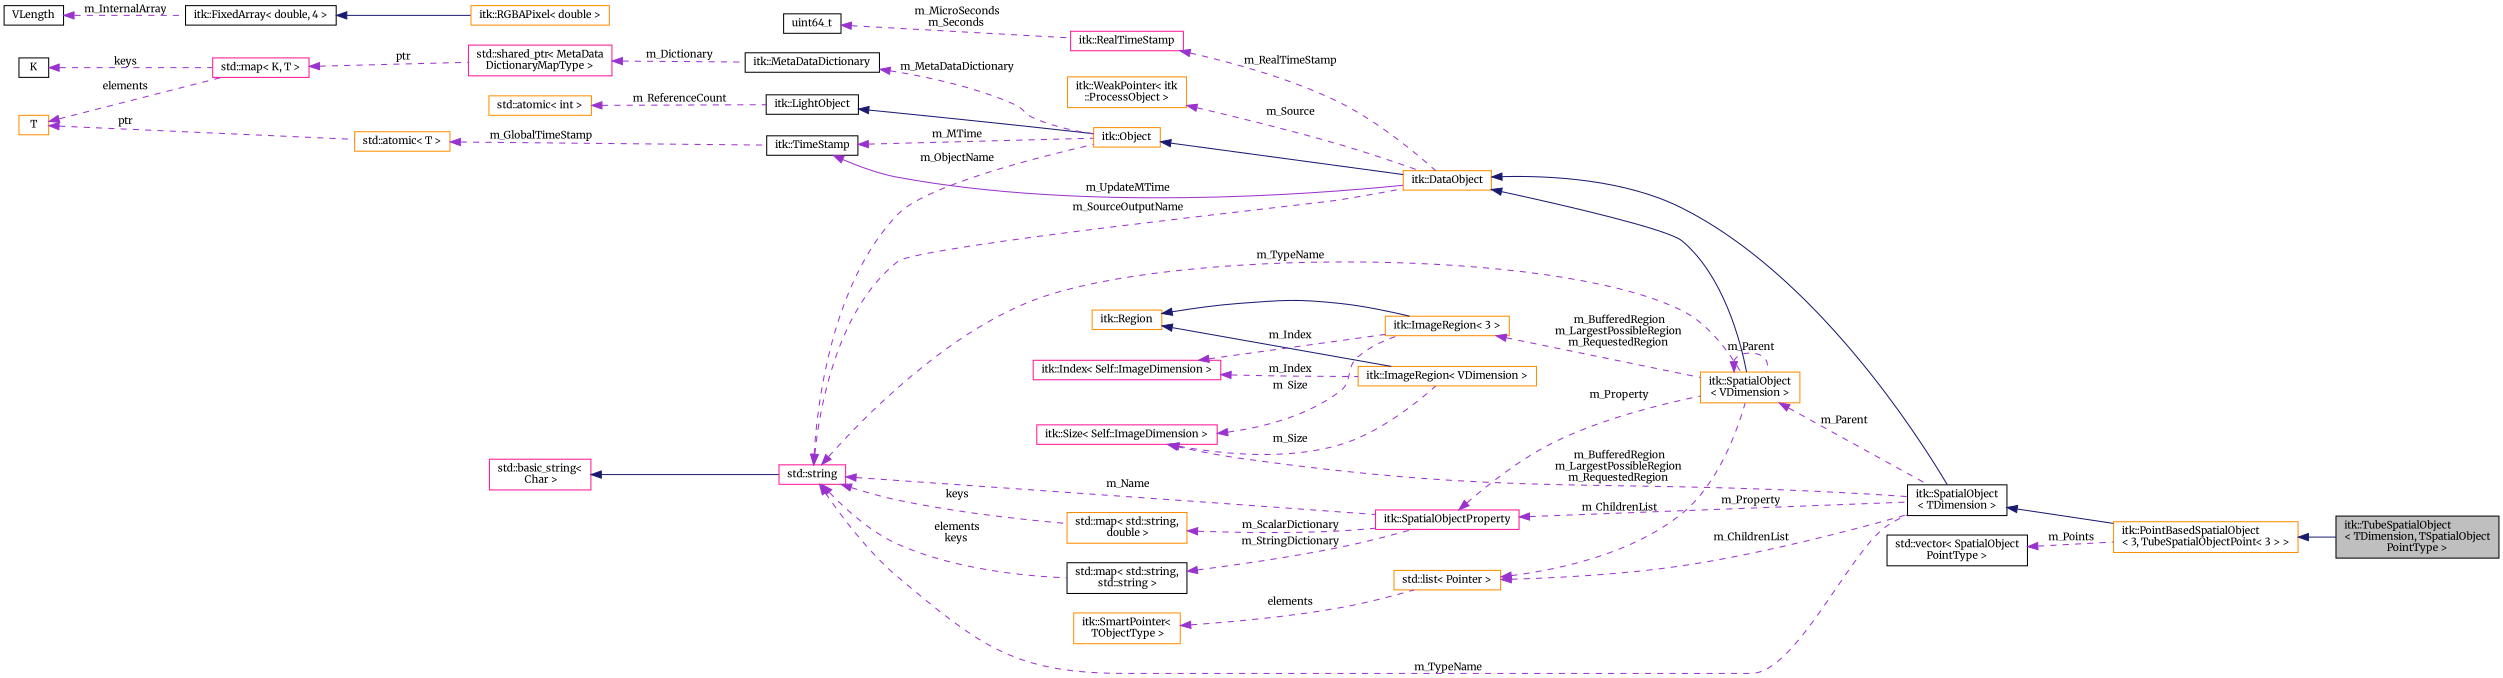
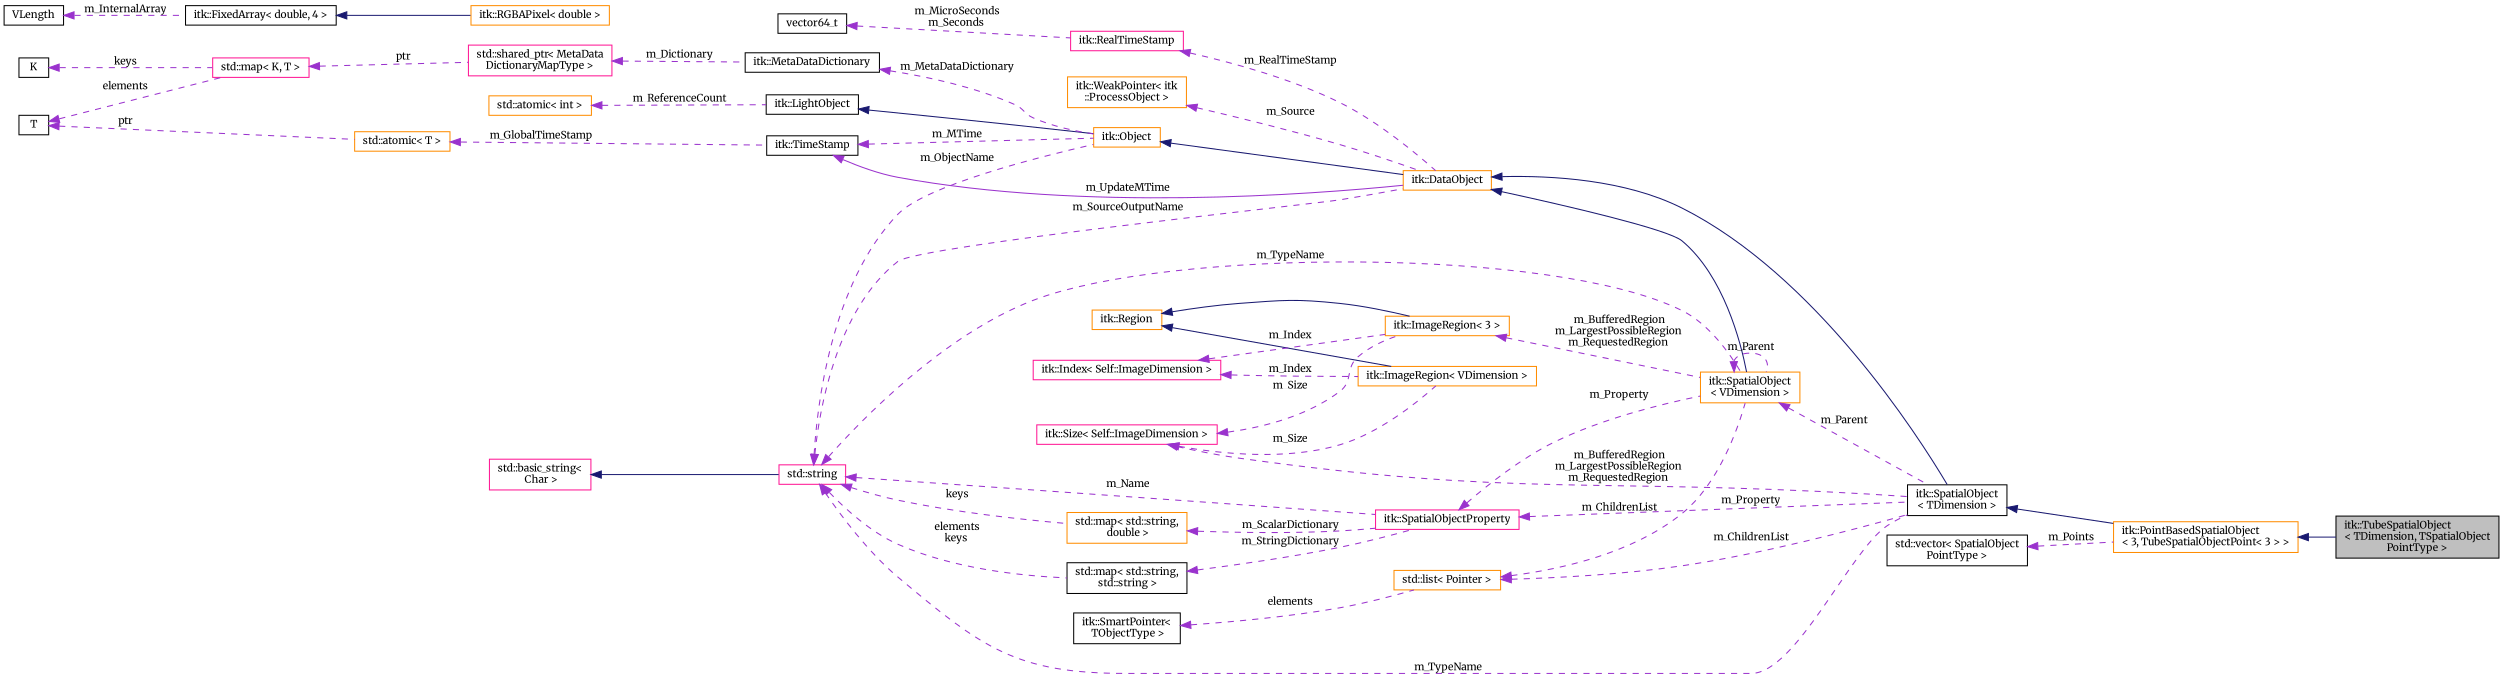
(812, 24) -> (812, 24)
(34, 125) -> (34, 125)
(1127, 628) -> (1127, 628)
